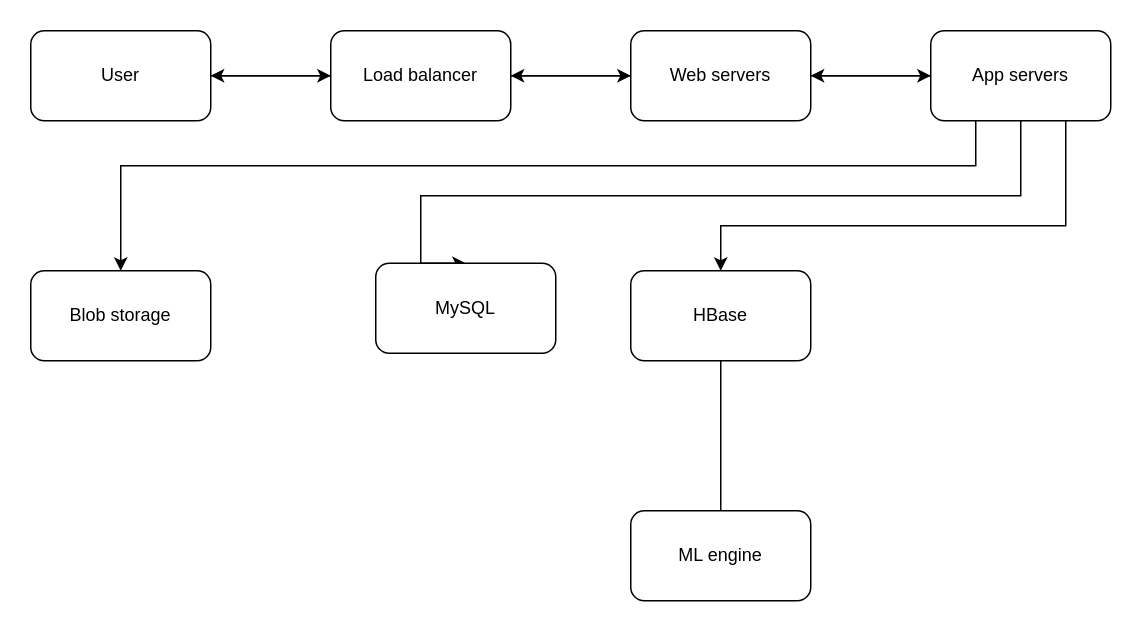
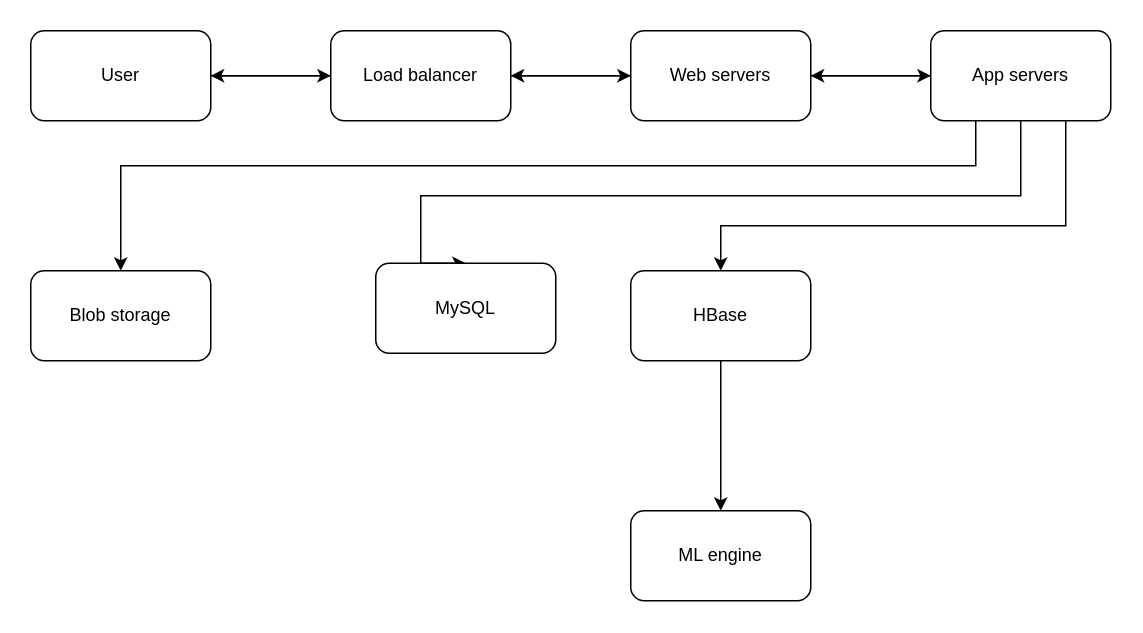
(721, 503) -> (721, 499)
